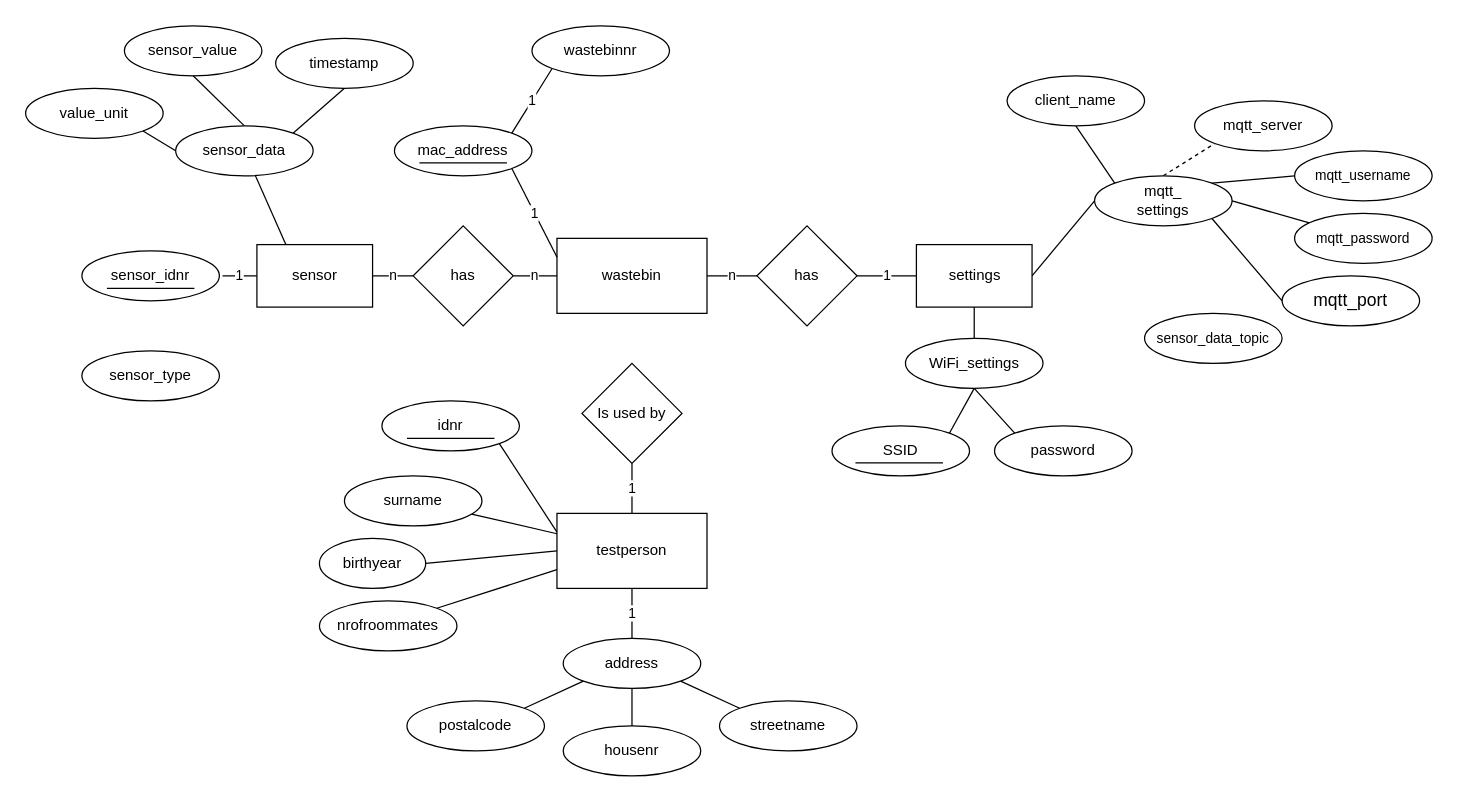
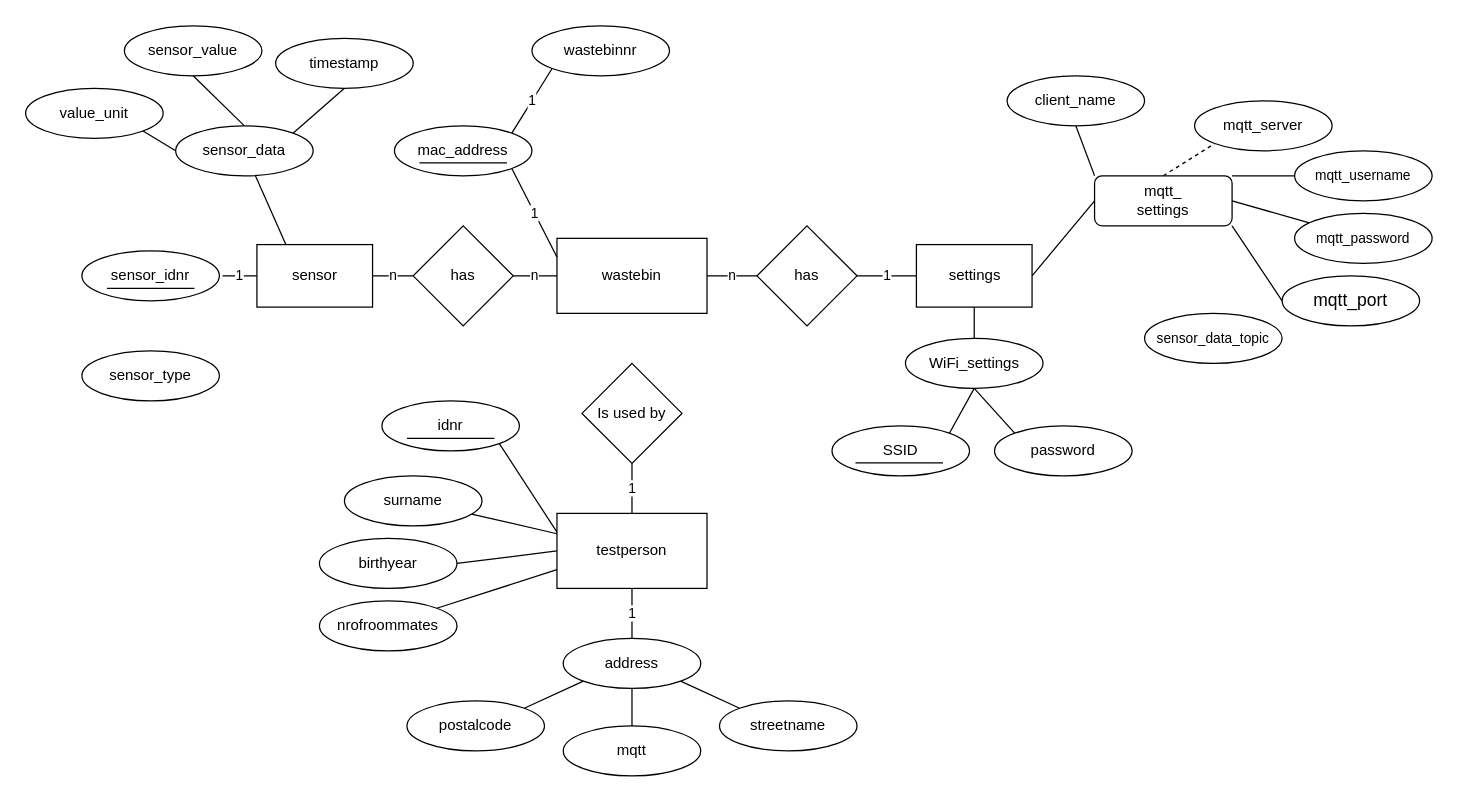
(1163, 201) -> (1163, 201)
(373, 563) -> (388, 563)
(632, 751) -> (632, 751)
